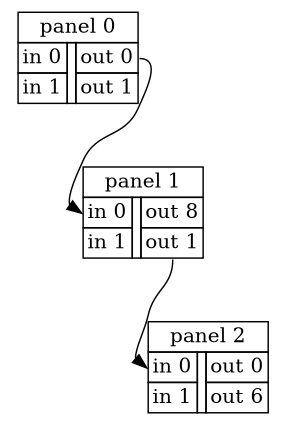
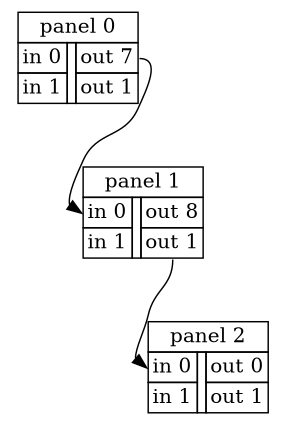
(107, 57) -> (107, 57)
(237, 397) -> (237, 397)
